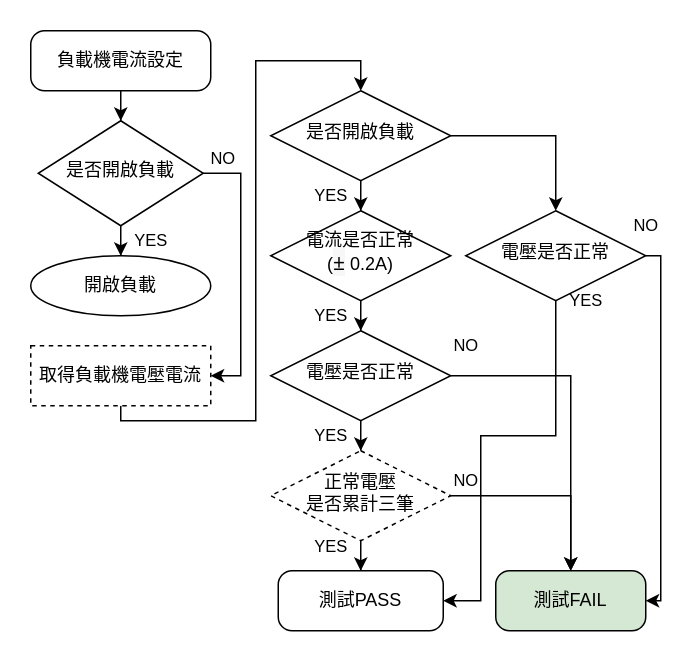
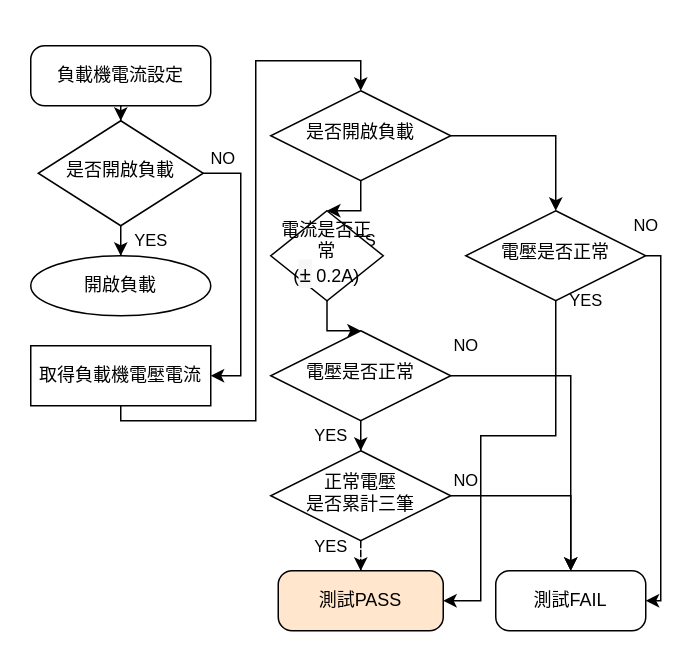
(121, 61) -> (121, 76)
(361, 256) -> (327, 256)
(121, 376) -> (121, 376)
(361, 496) -> (361, 496)
(361, 541) -> (361, 541)
(361, 601) -> (361, 601)
(571, 601) -> (571, 601)
